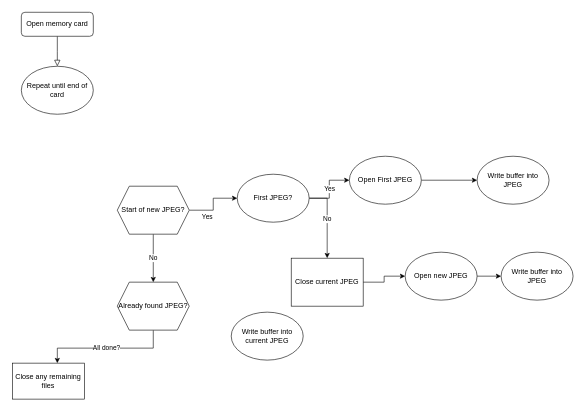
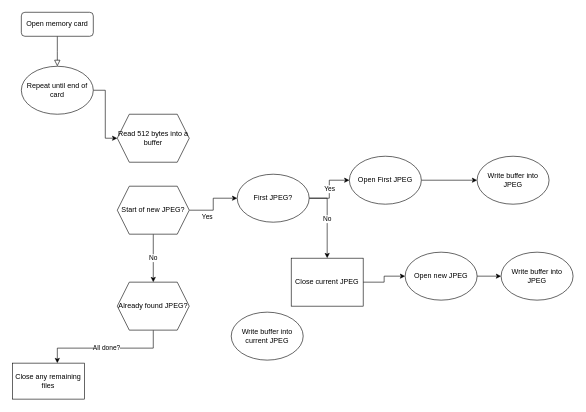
none -> (107, 138)
none -> (153, 138)
